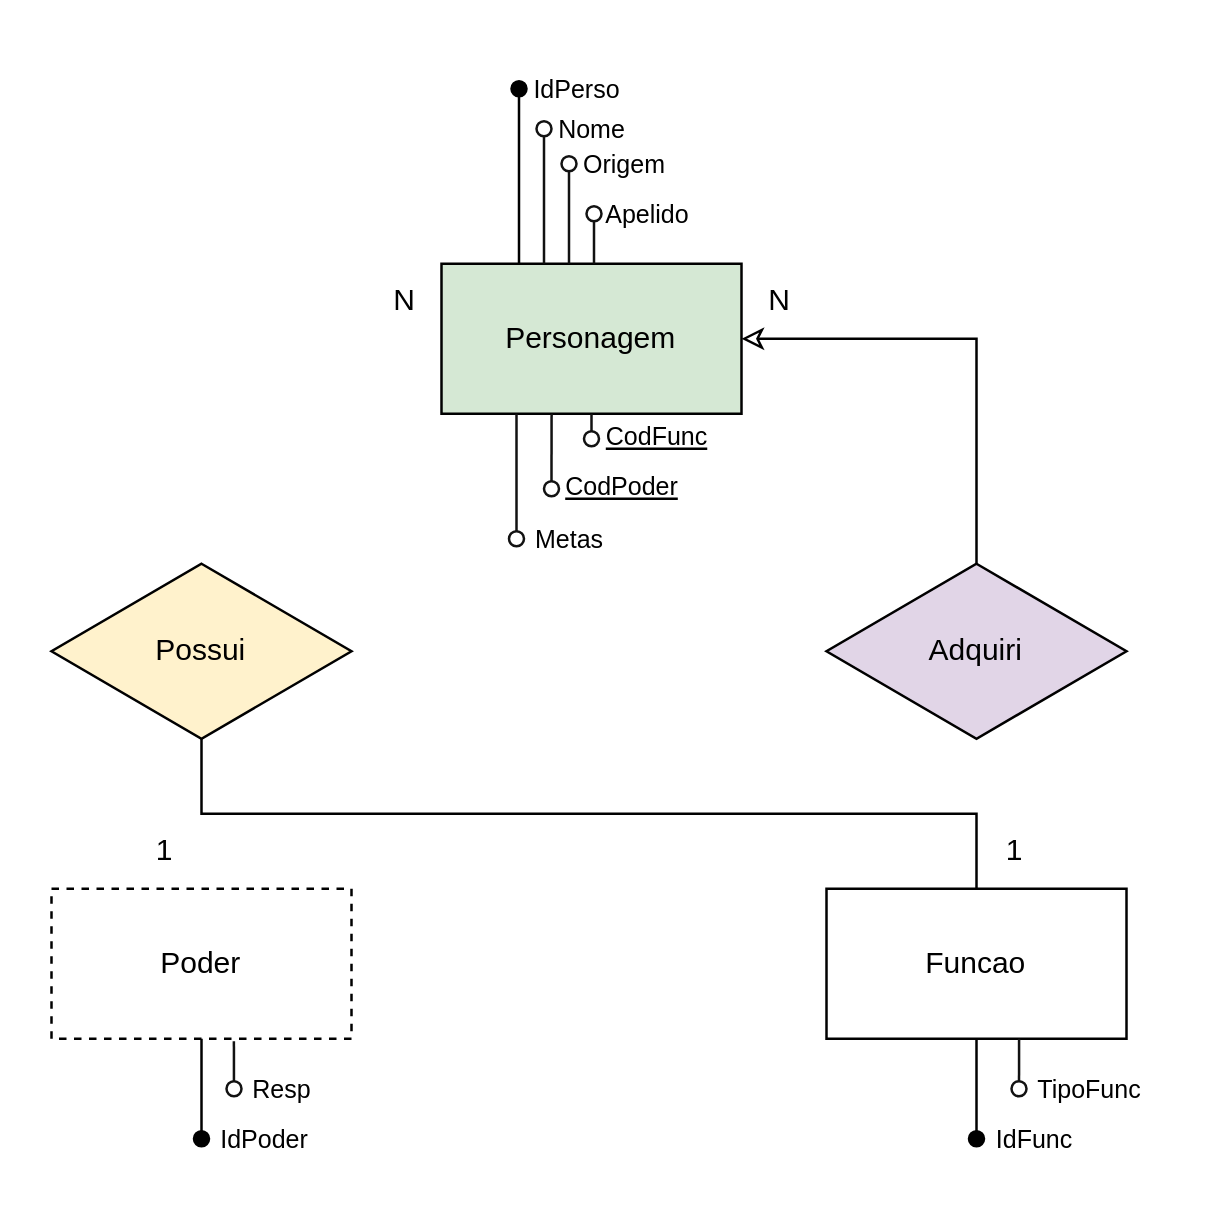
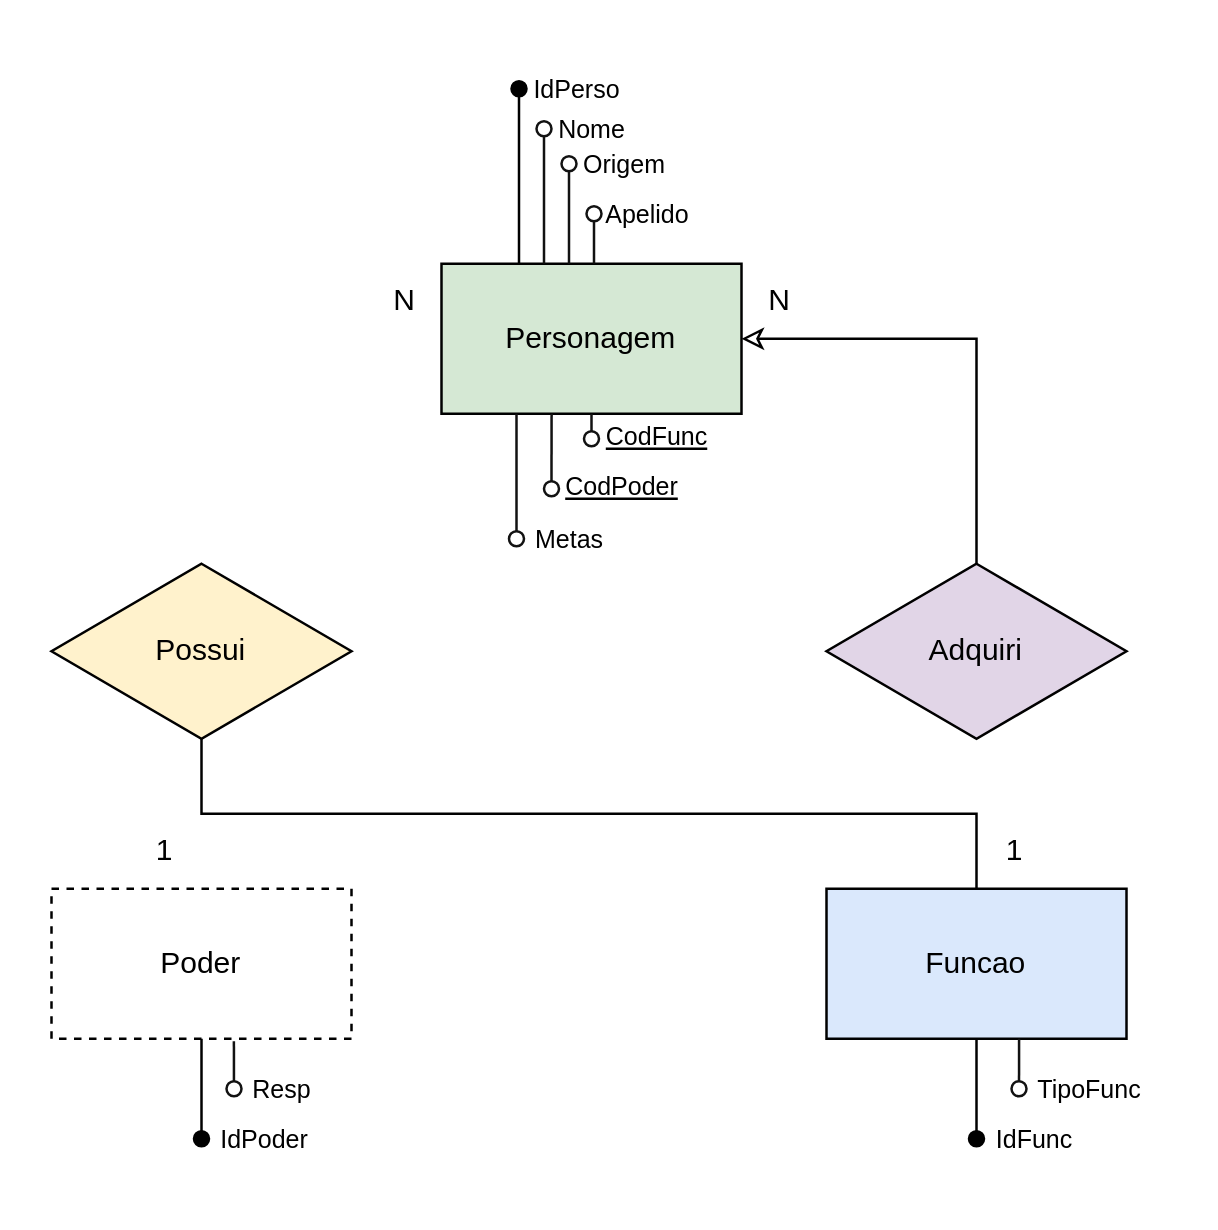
(976, 964) -> (976, 964)
